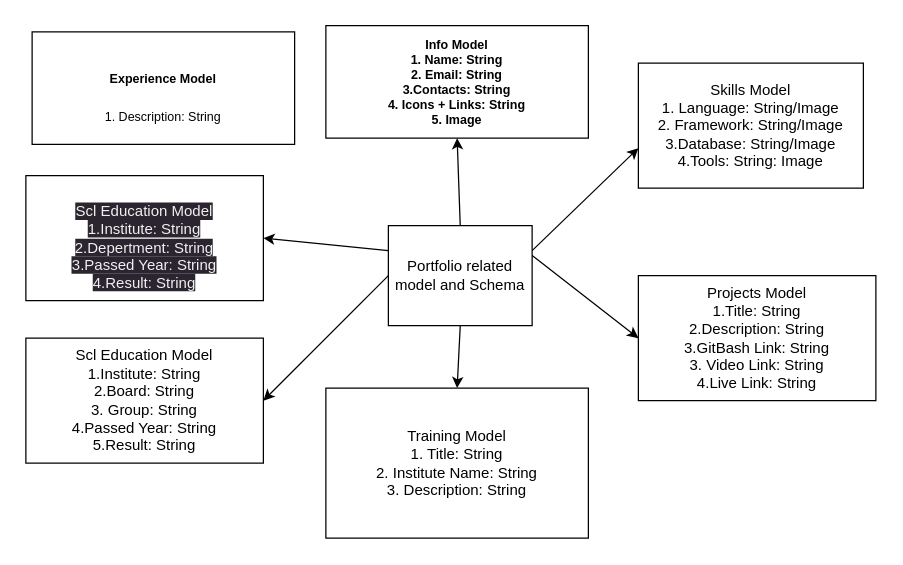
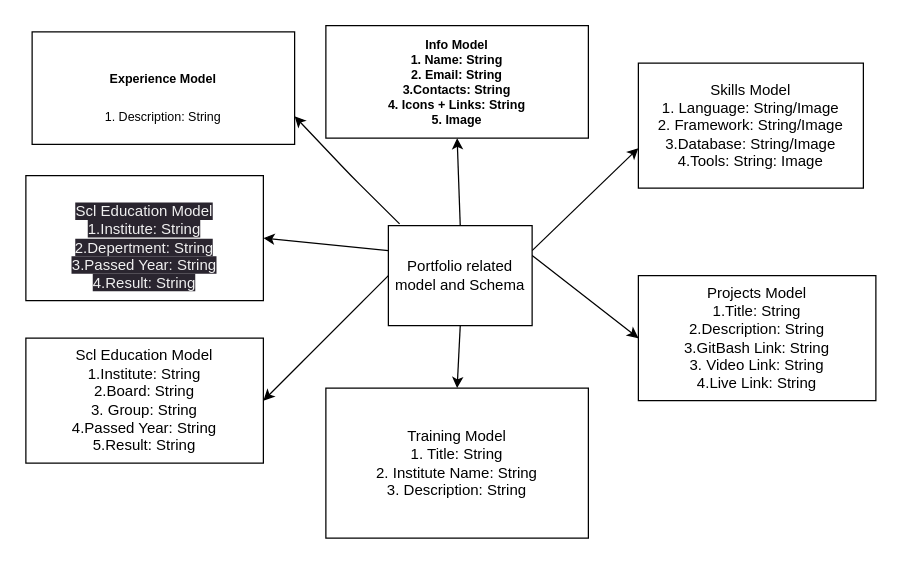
none -> (349, 174)
